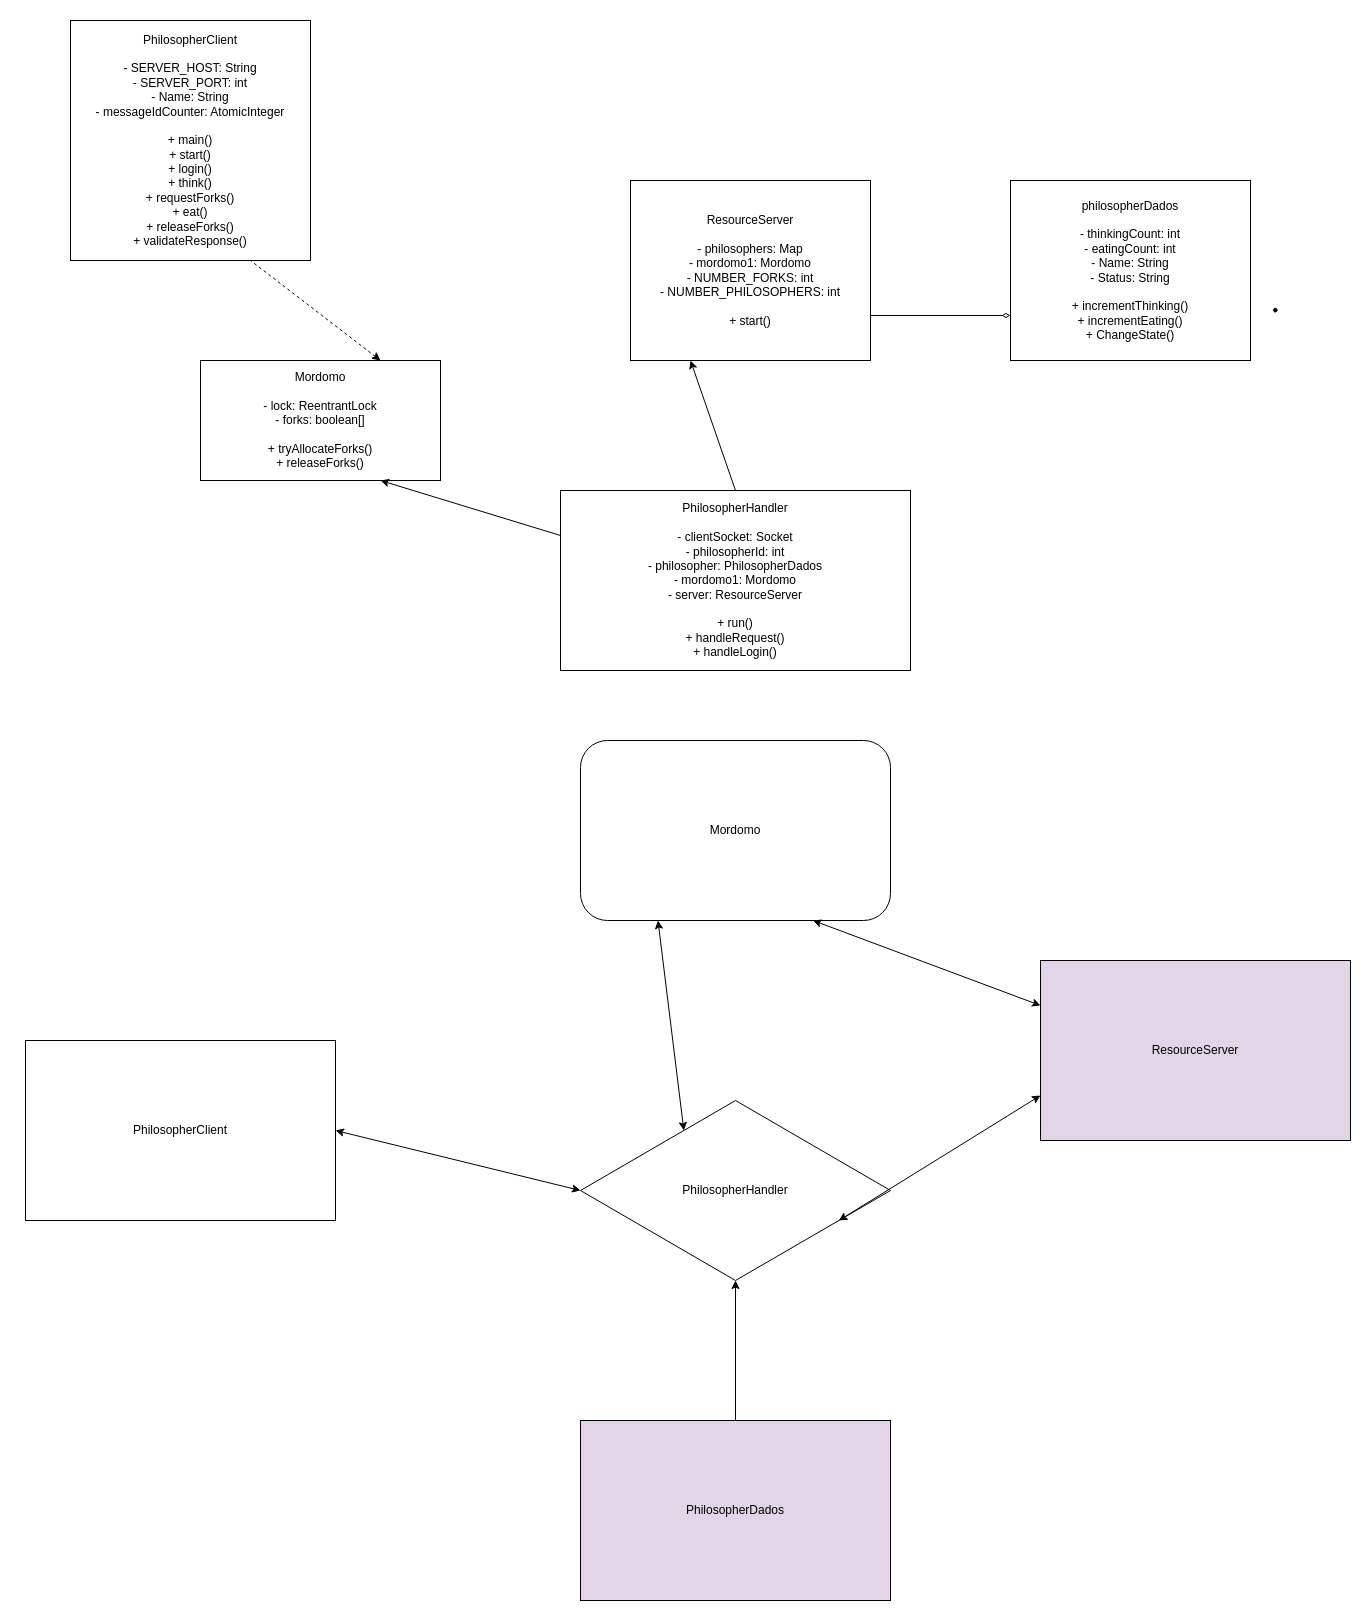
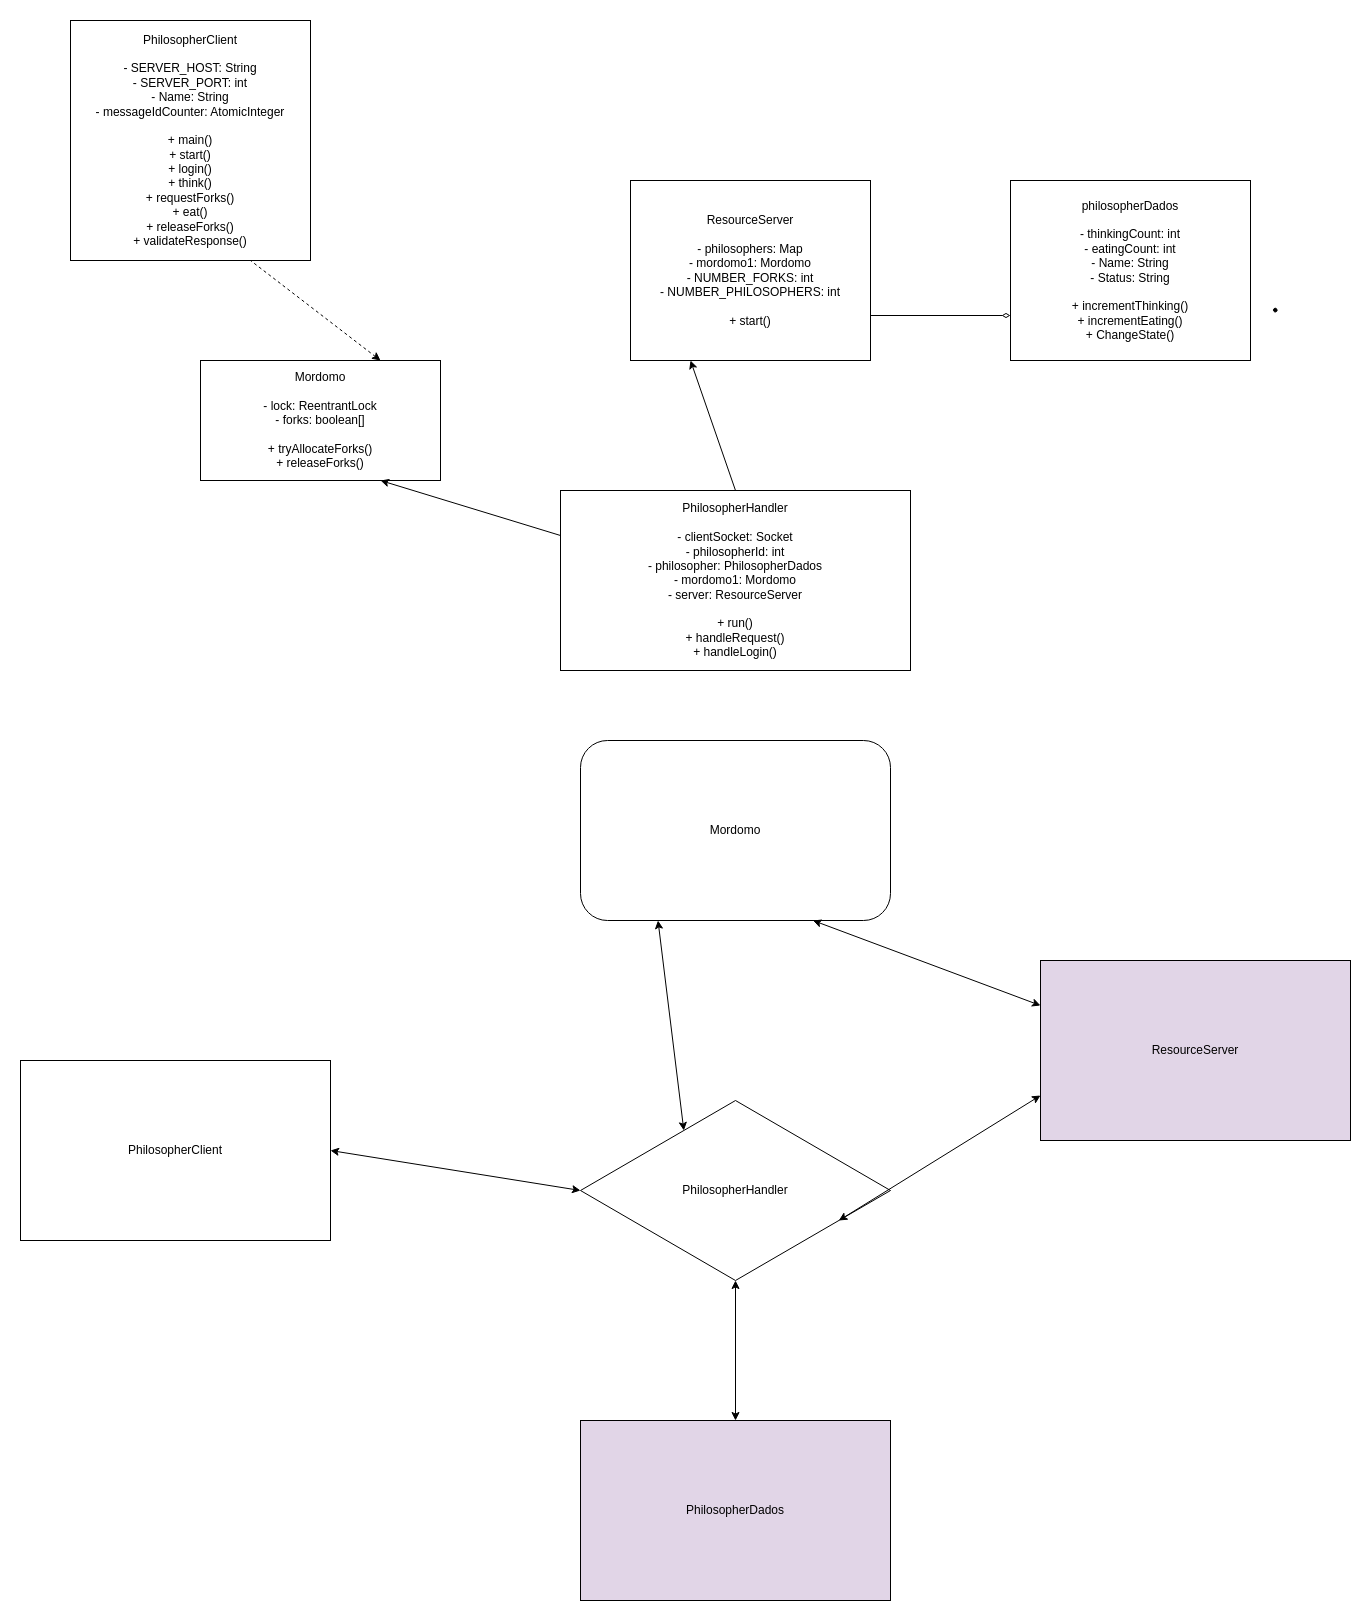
(181, 1131) -> (176, 1151)
(736, 1414) -> (736, 1412)
